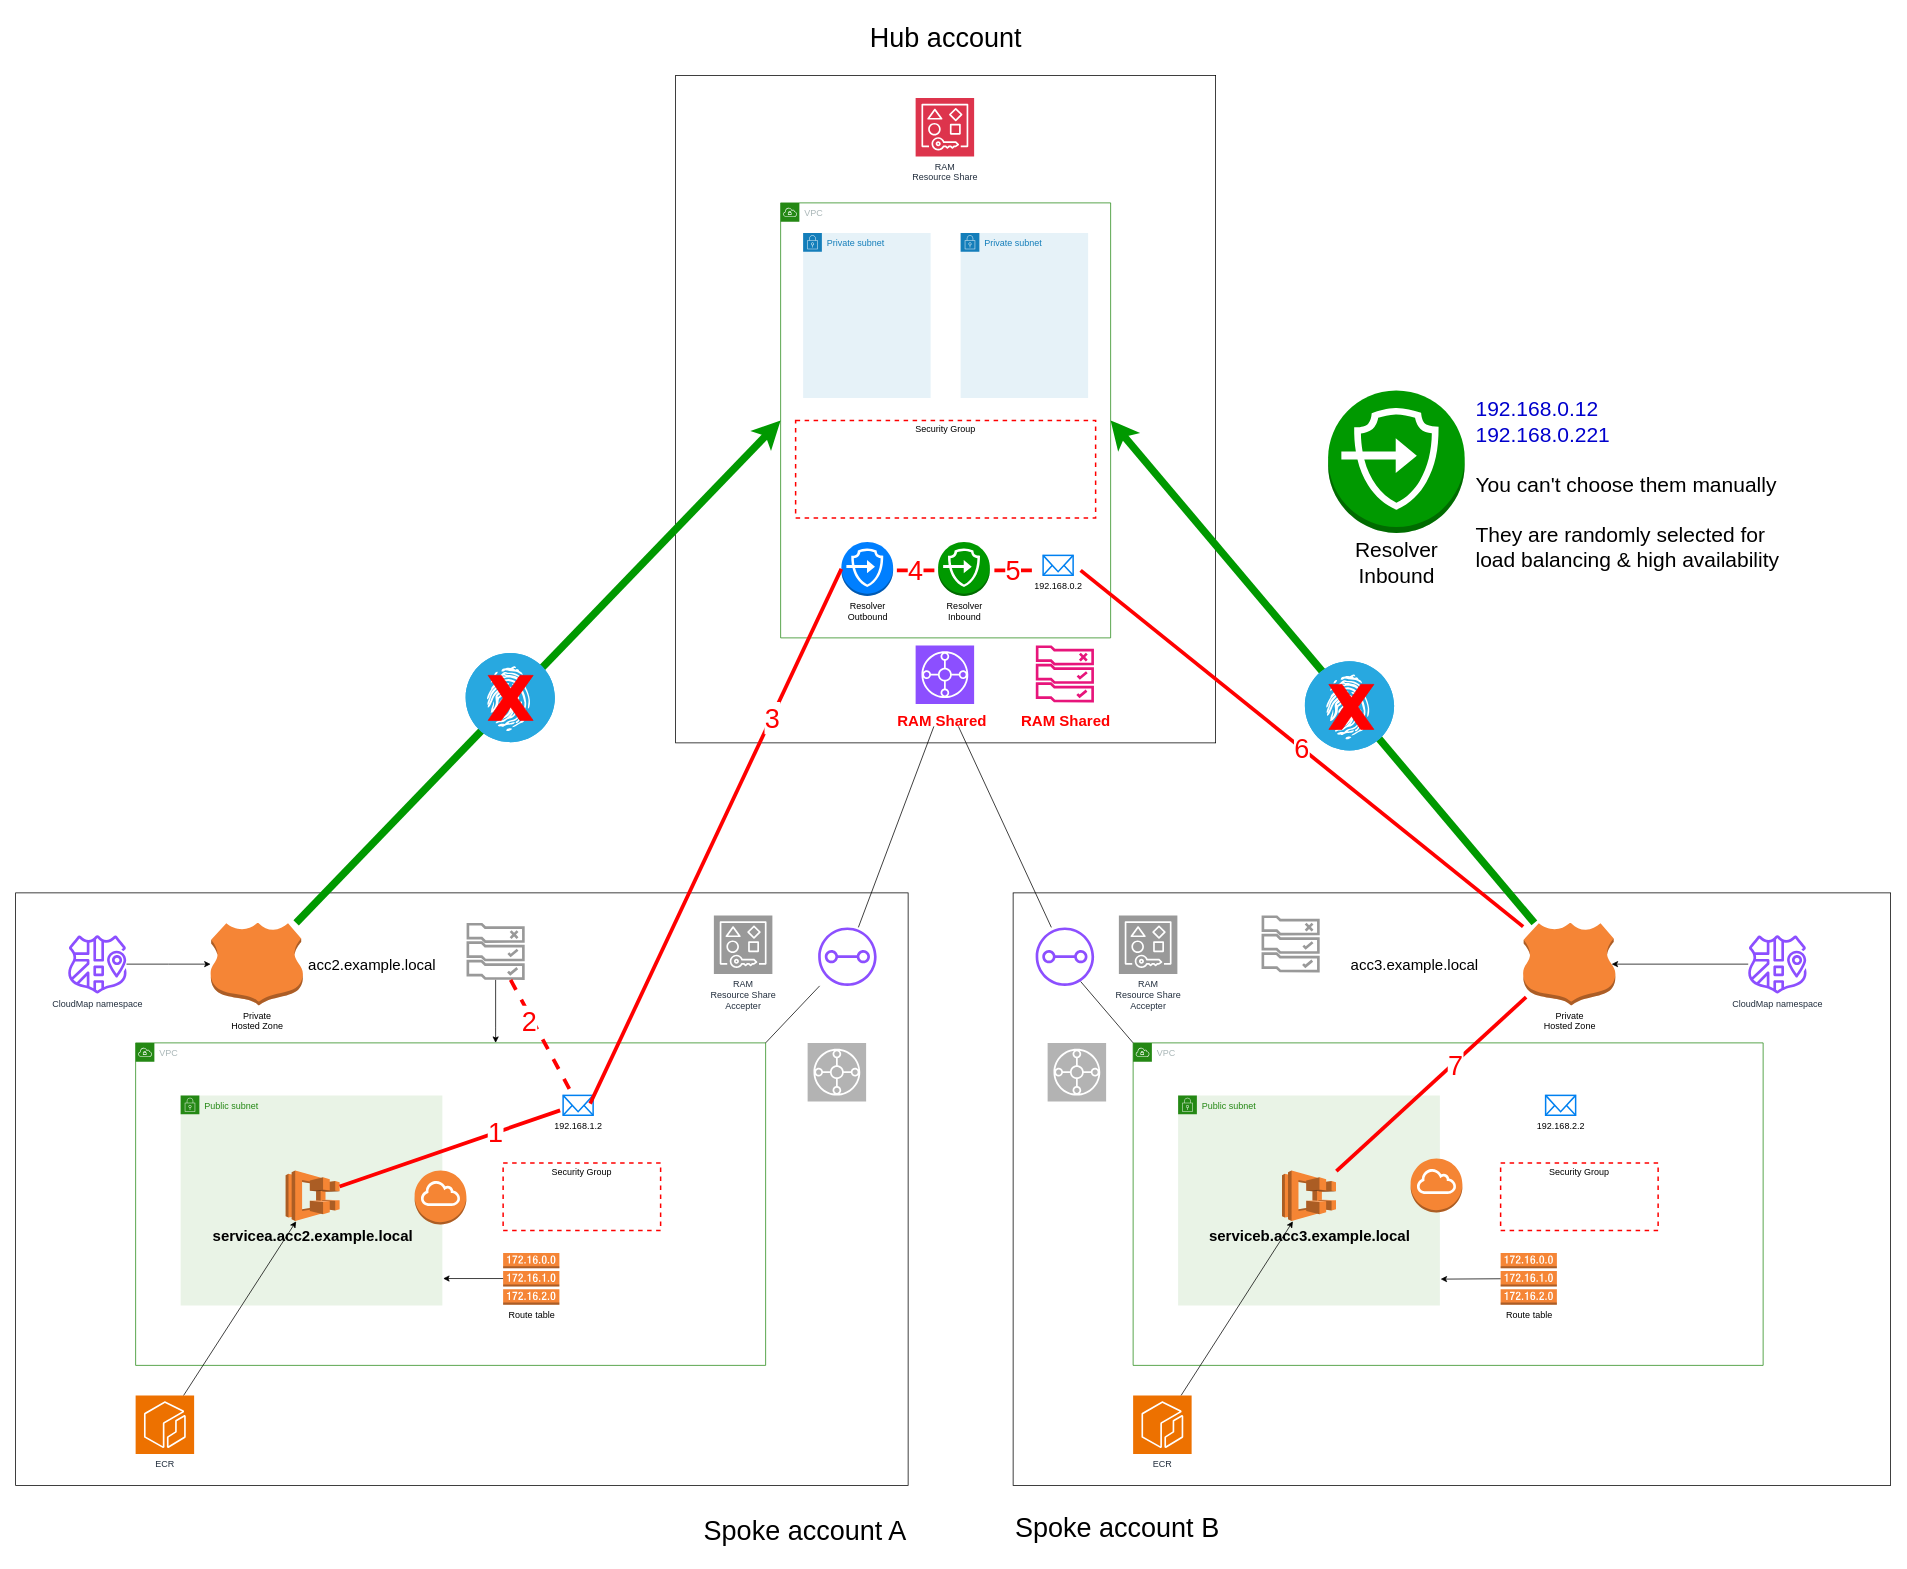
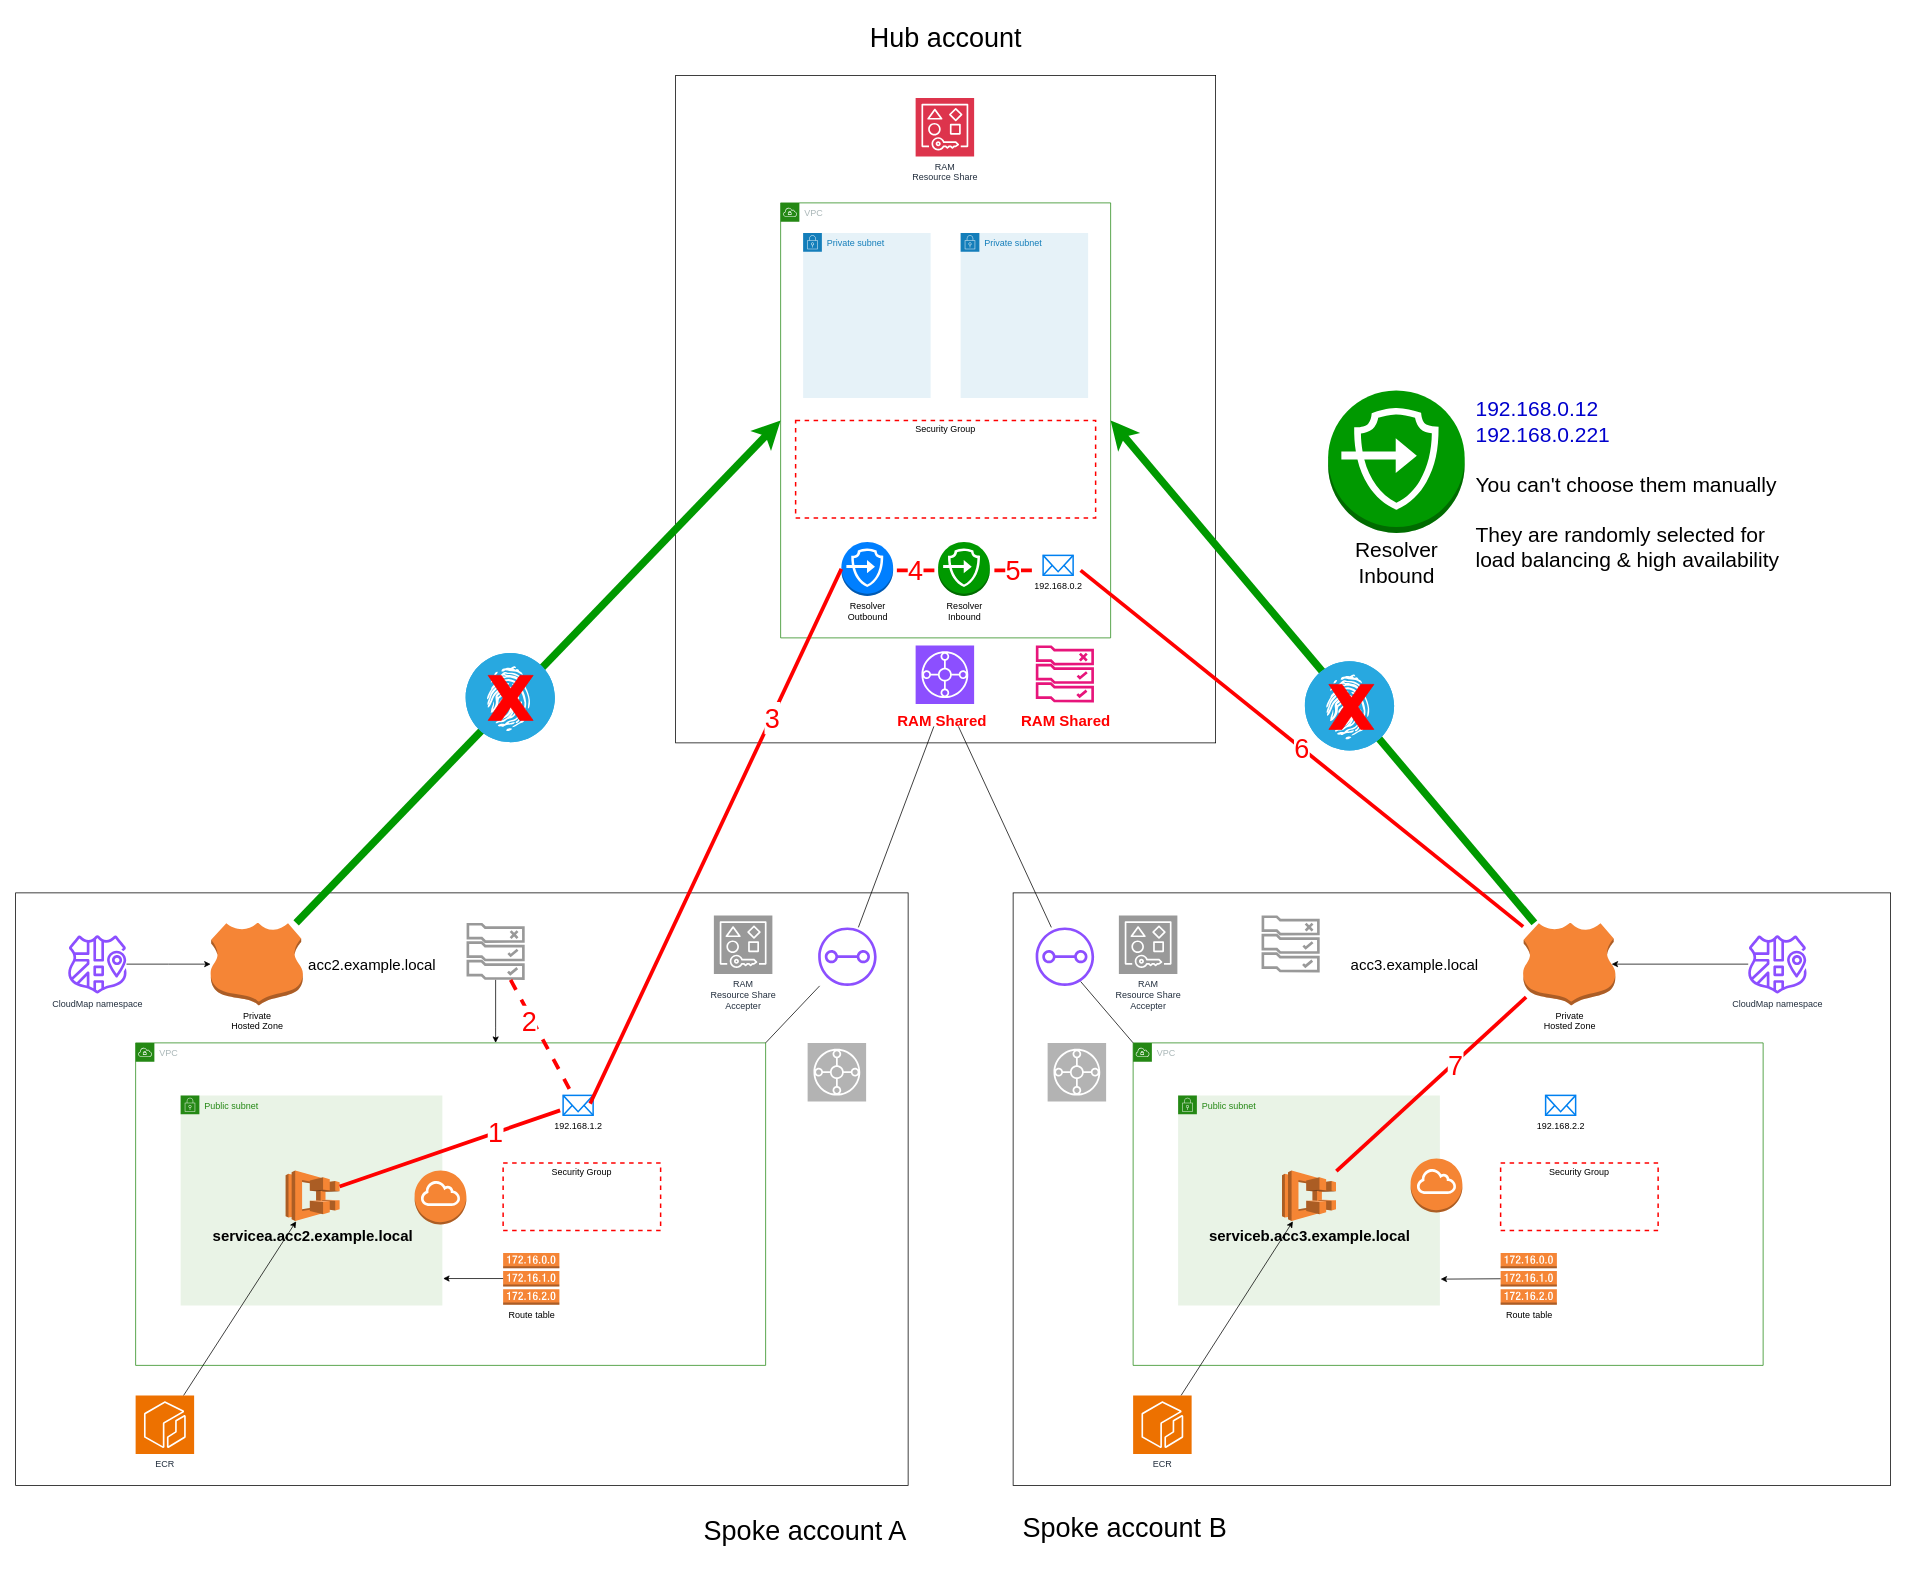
(1126, 1527) -> (1134, 1527)
